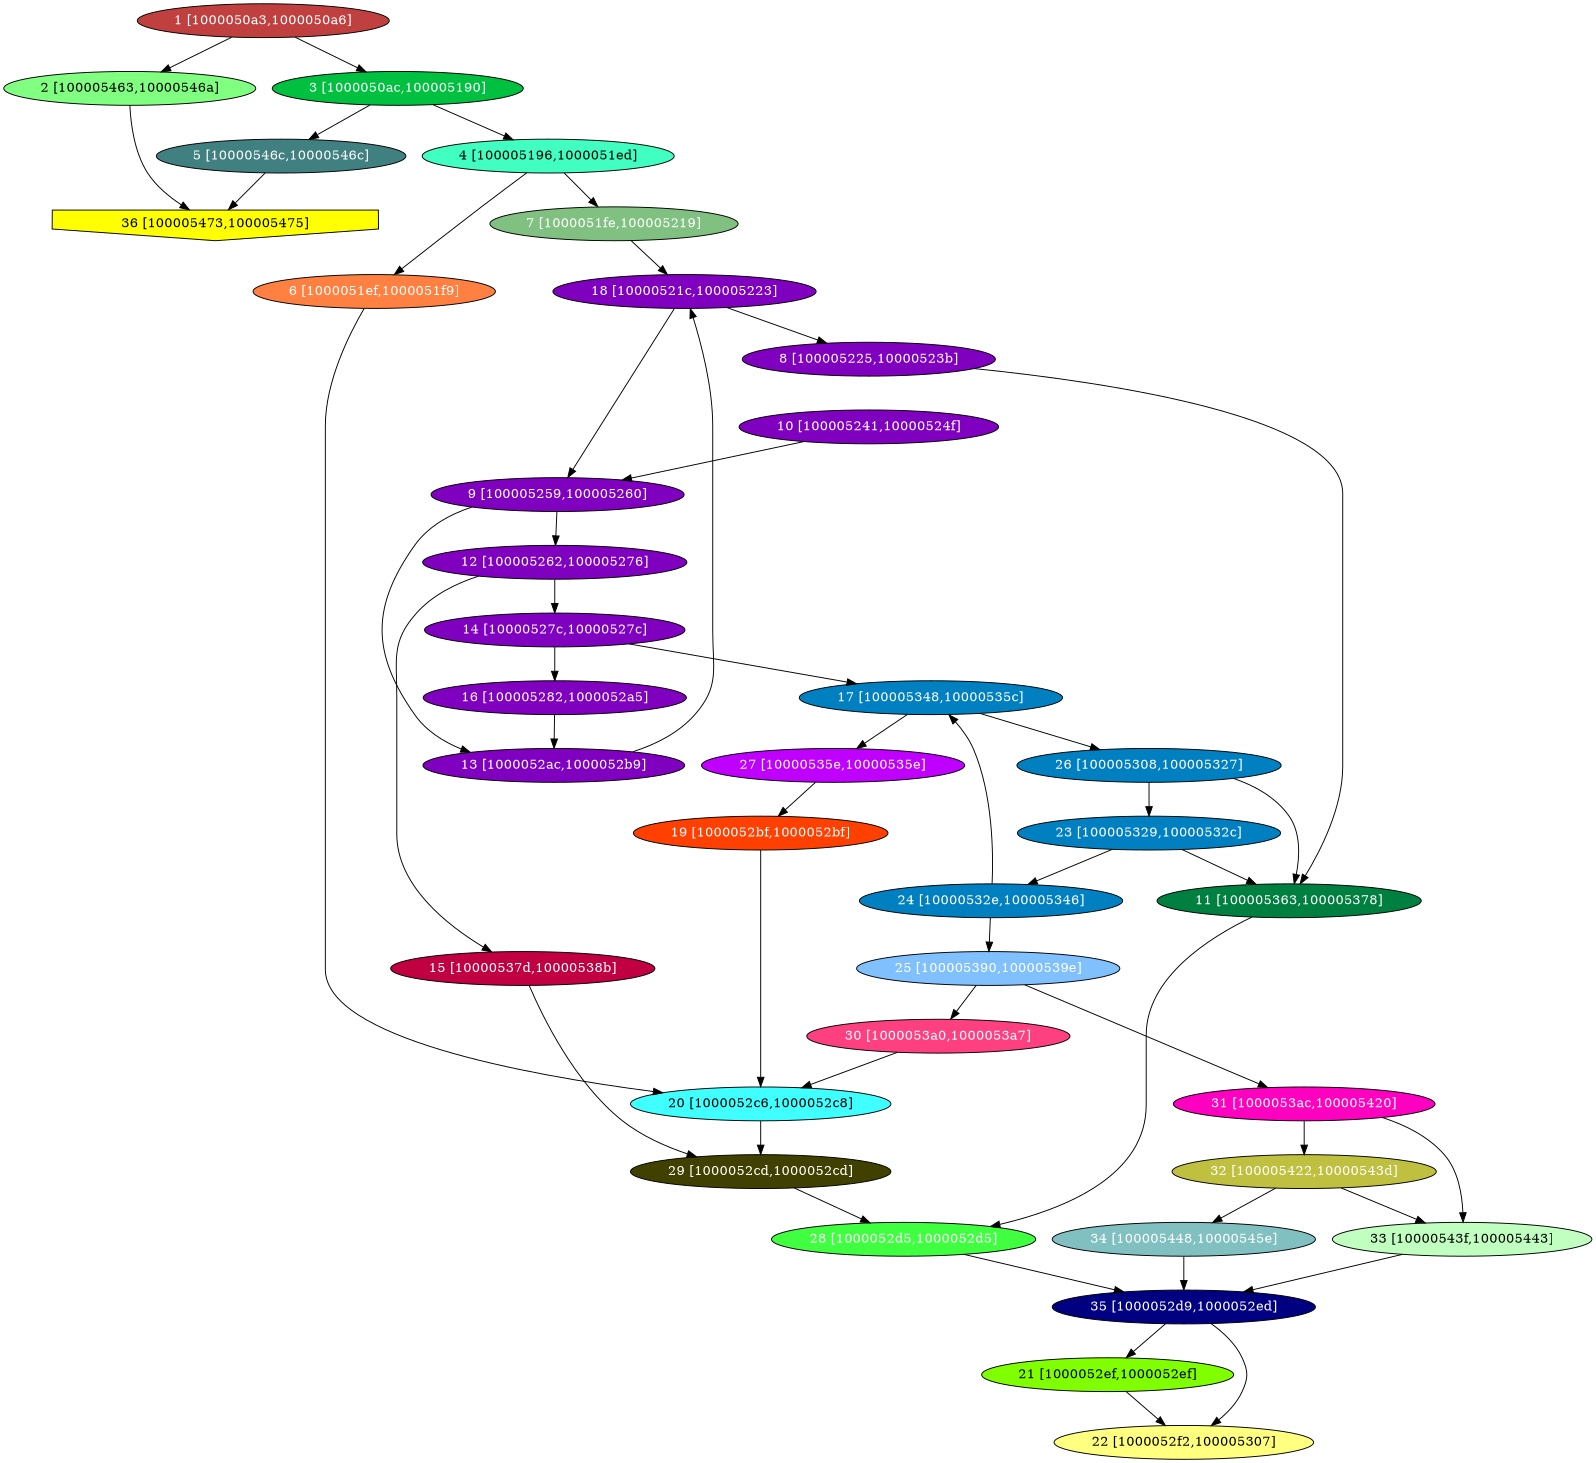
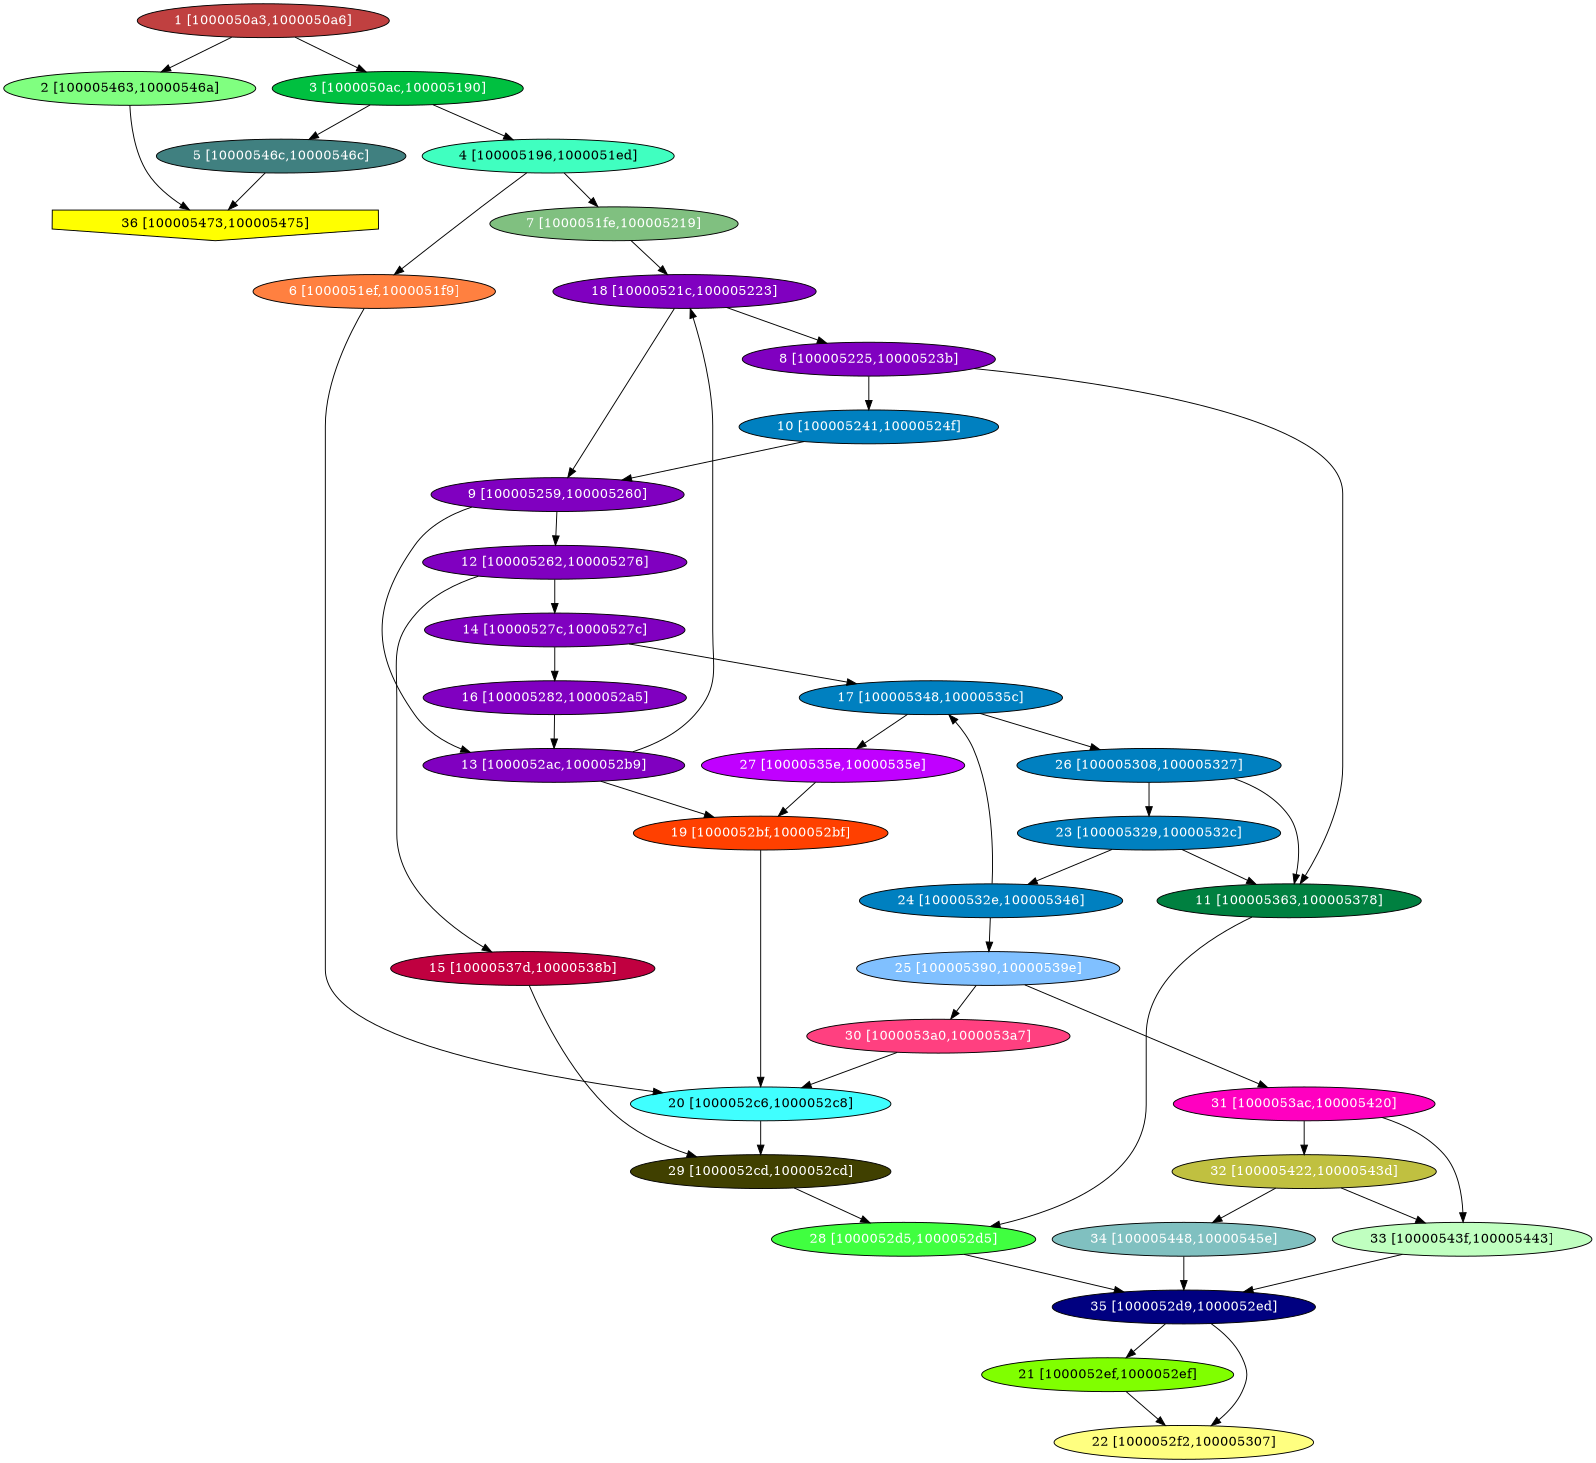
none -> (869, 388)
(869, 427) -> (869, 427)
none -> (653, 798)
